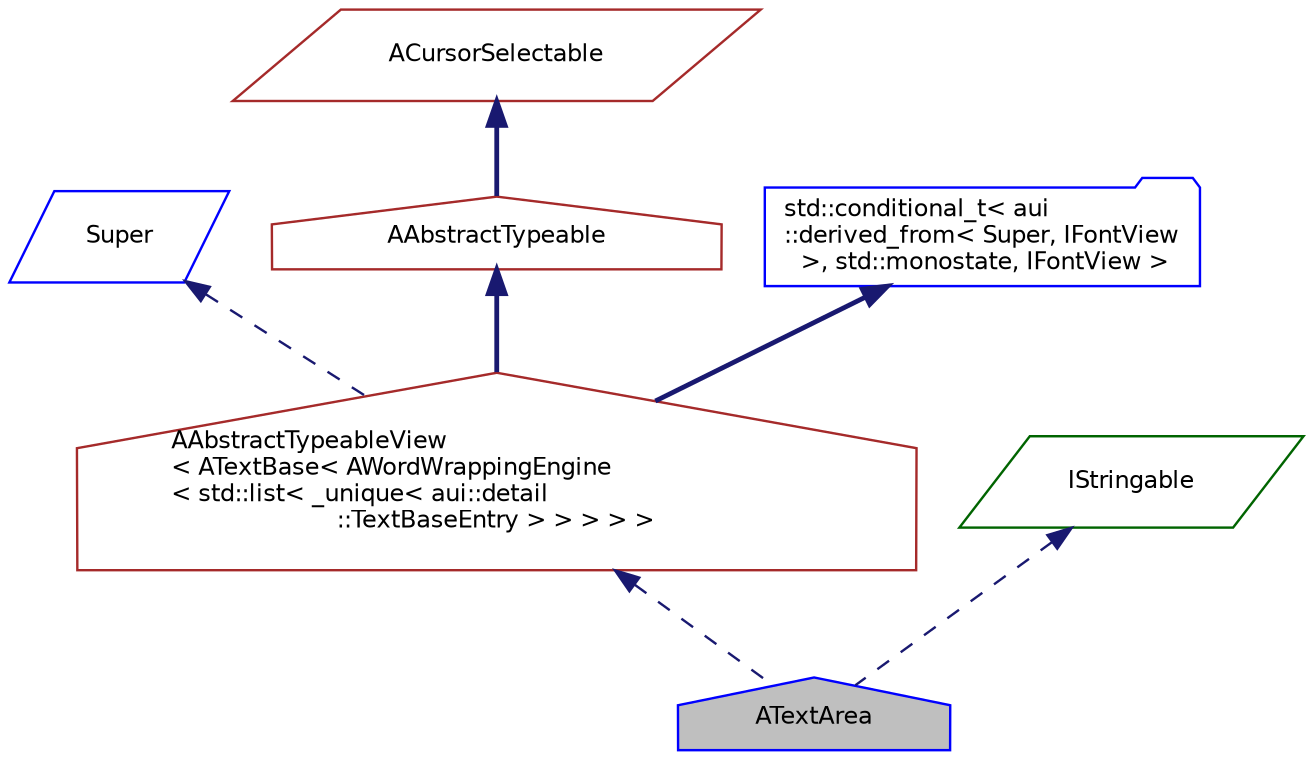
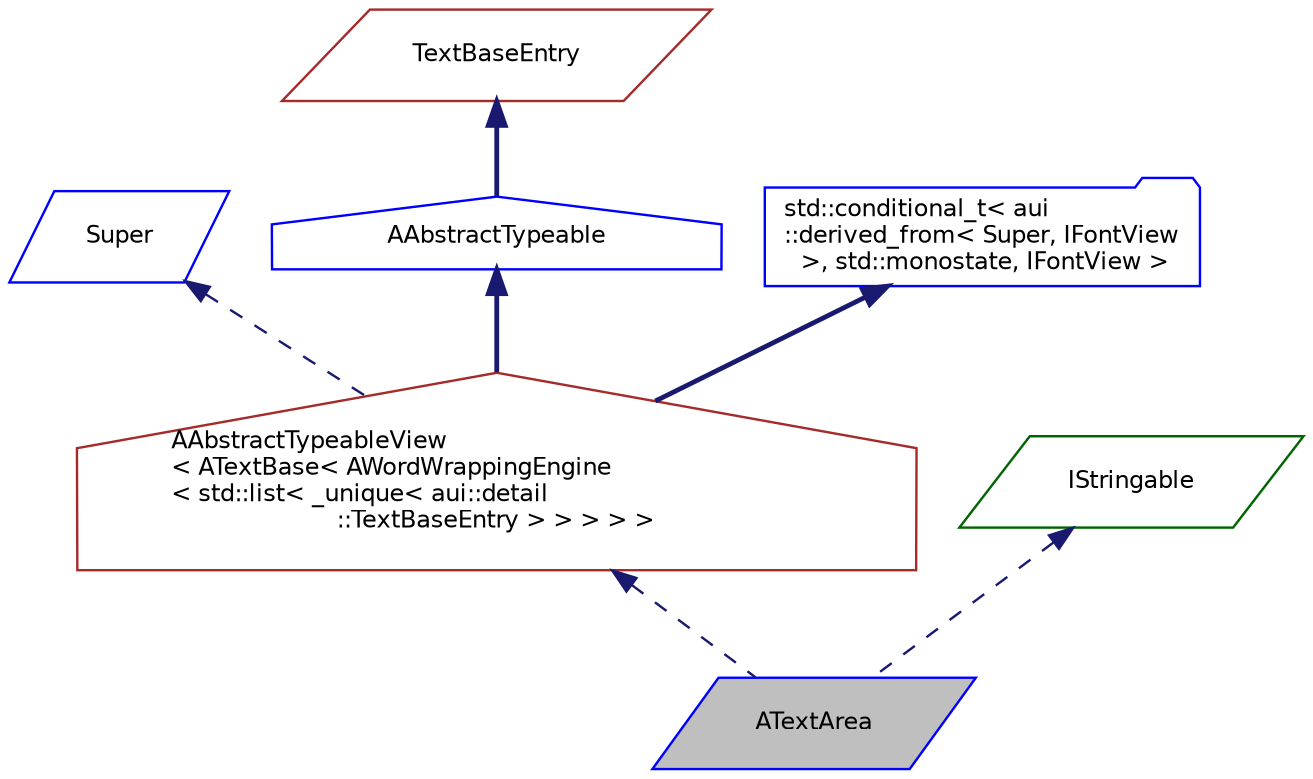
(497, 55) -> (497, 55)
(497, 237) -> (497, 237)
(814, 718) -> (814, 723)
